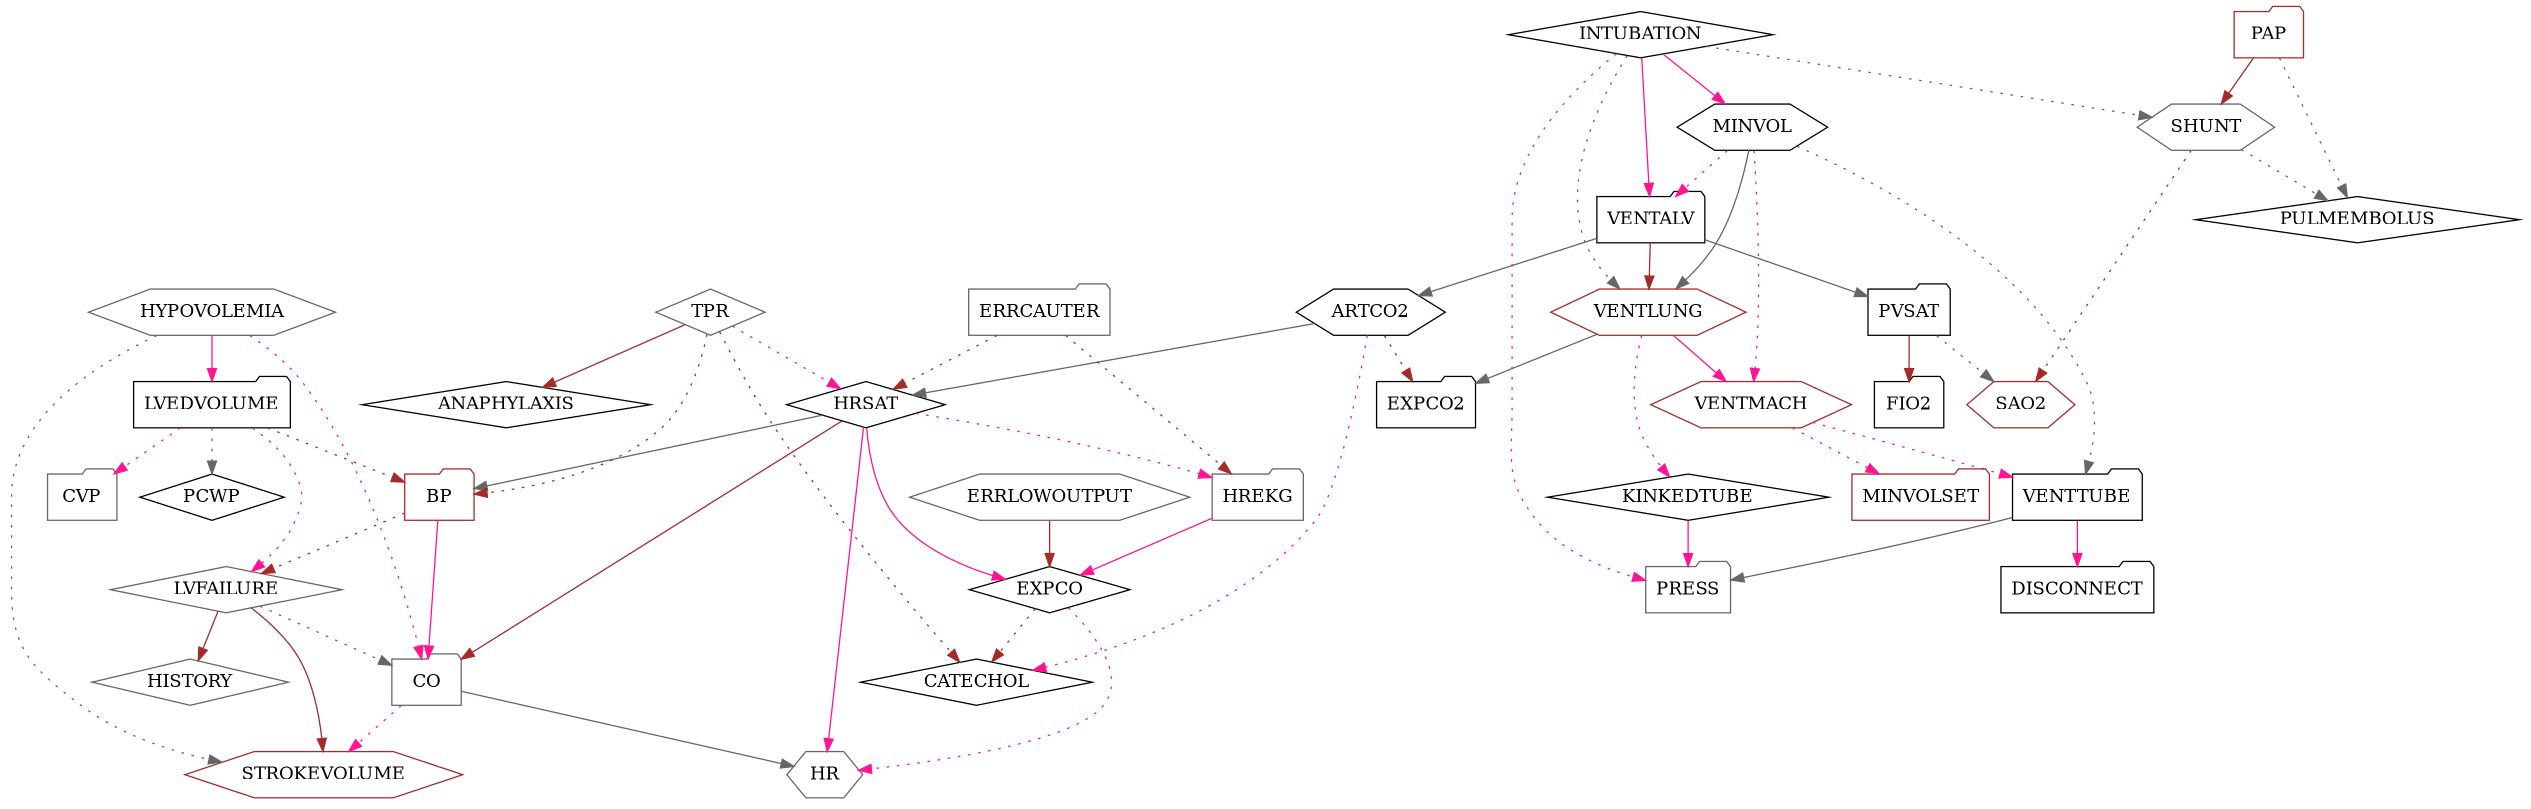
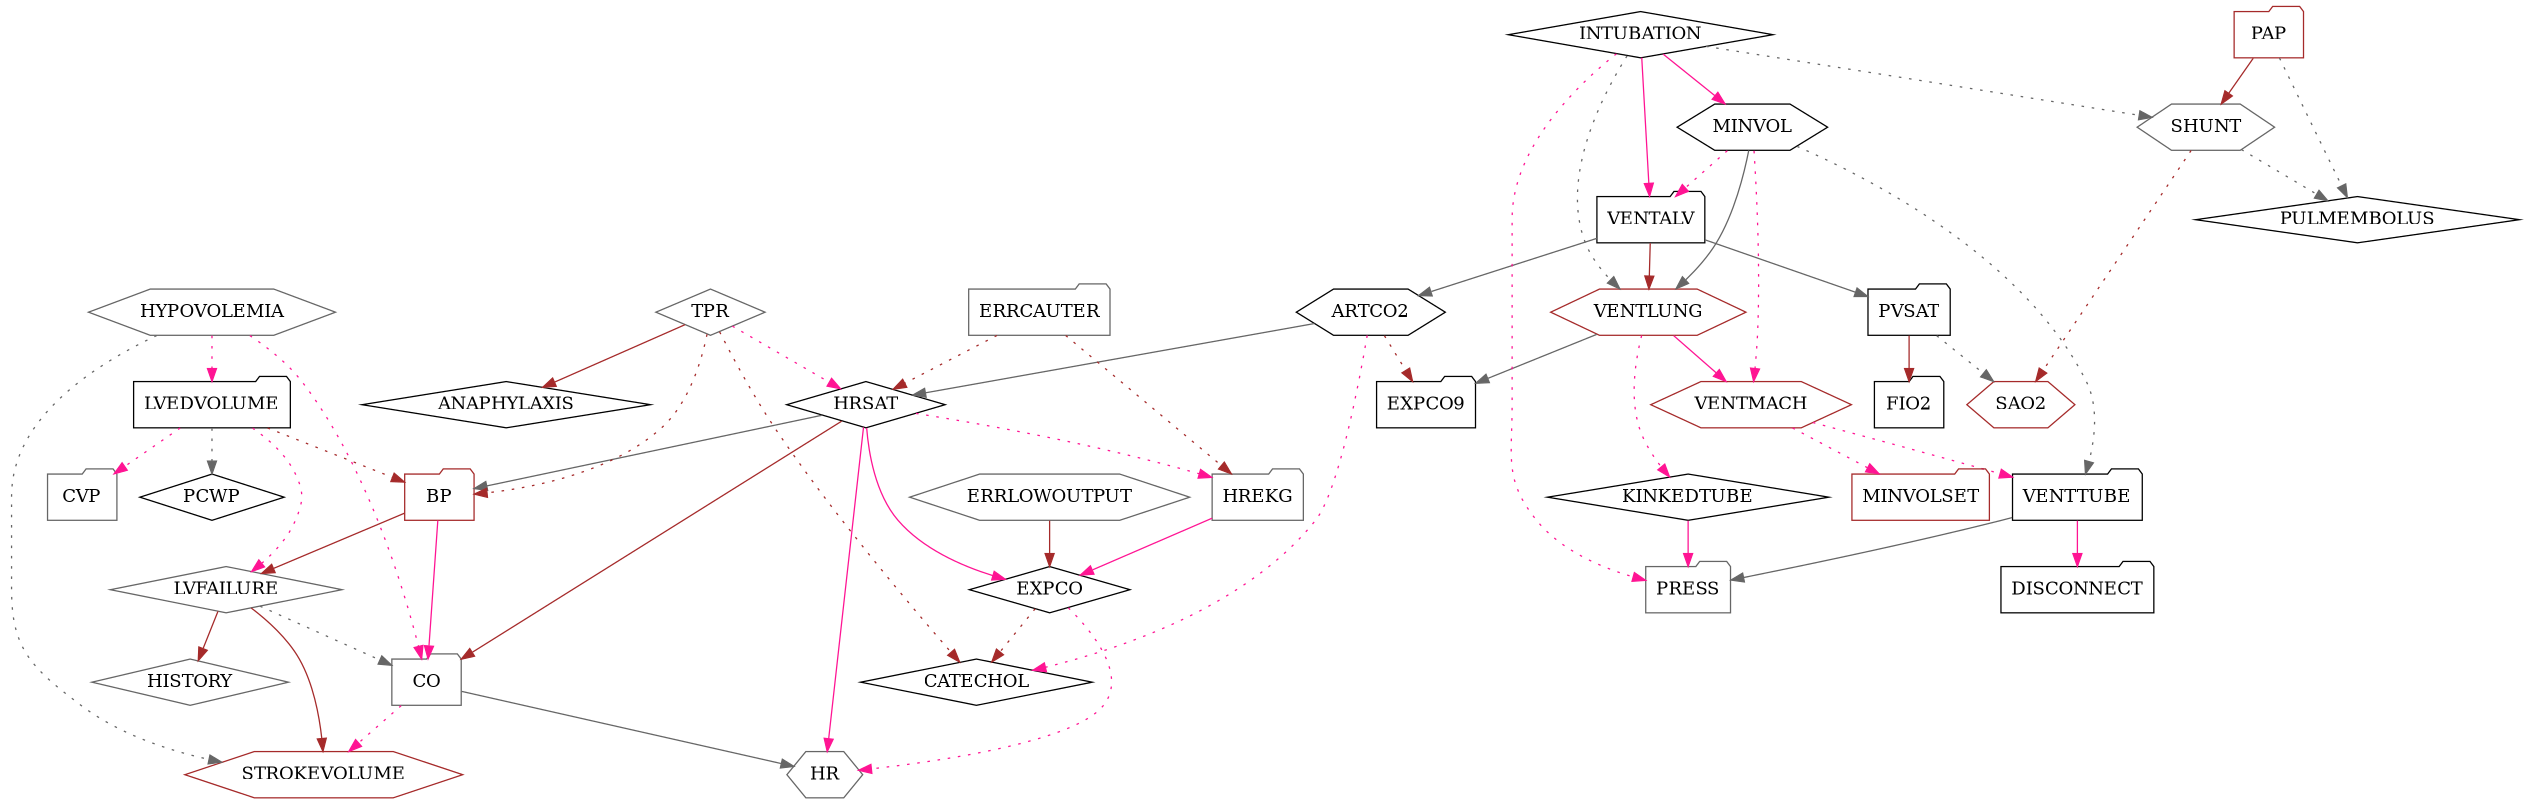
(212, 352) -> (212, 352)
(1426, 405) -> (1426, 405)
(339, 541) -> (339, 541)
